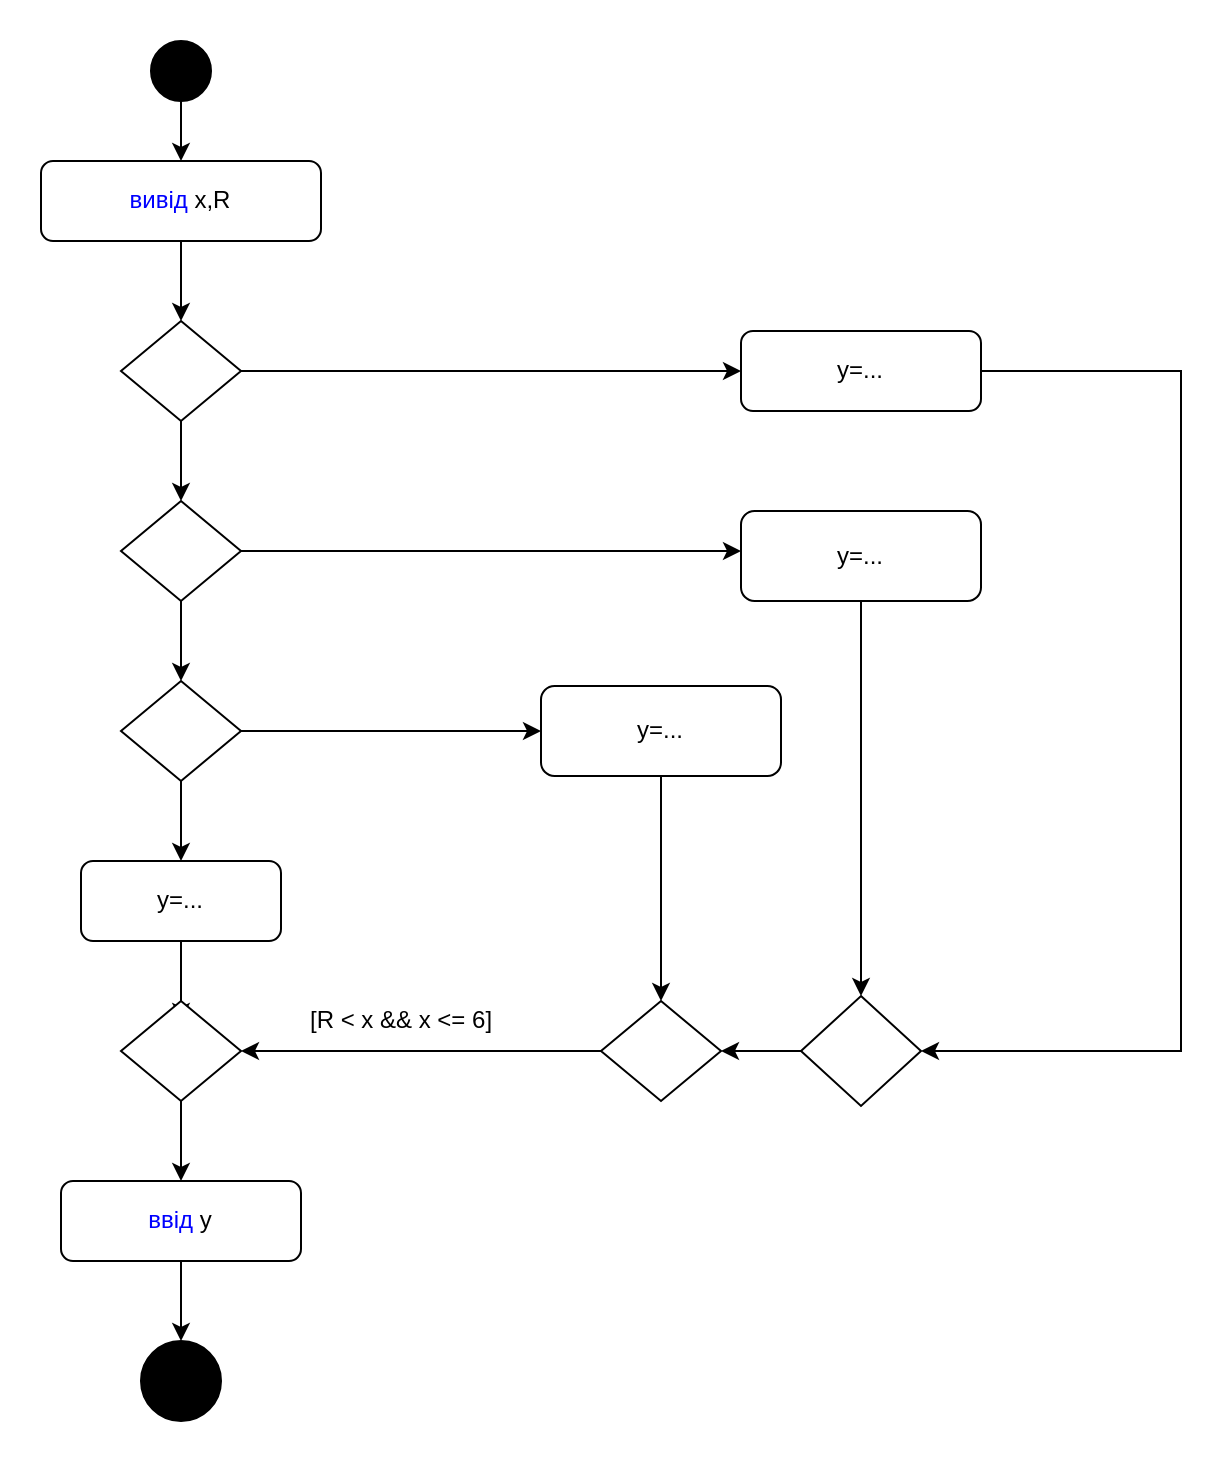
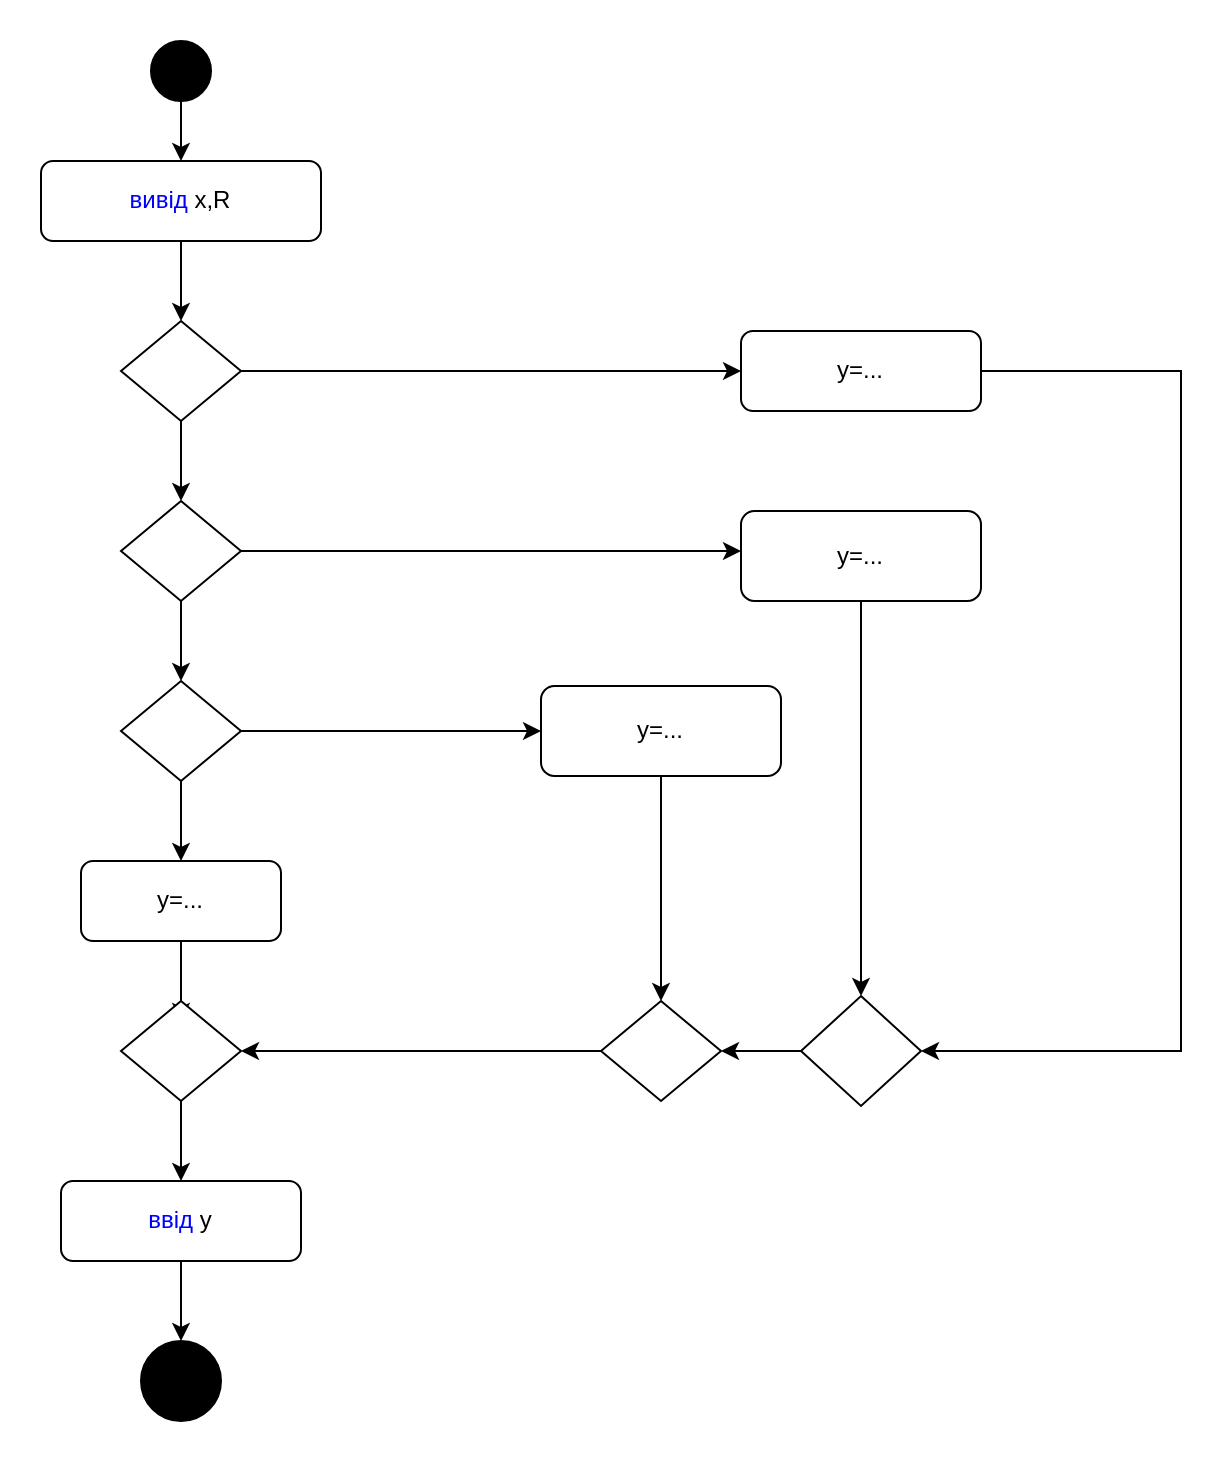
(401, 1021) -> none
